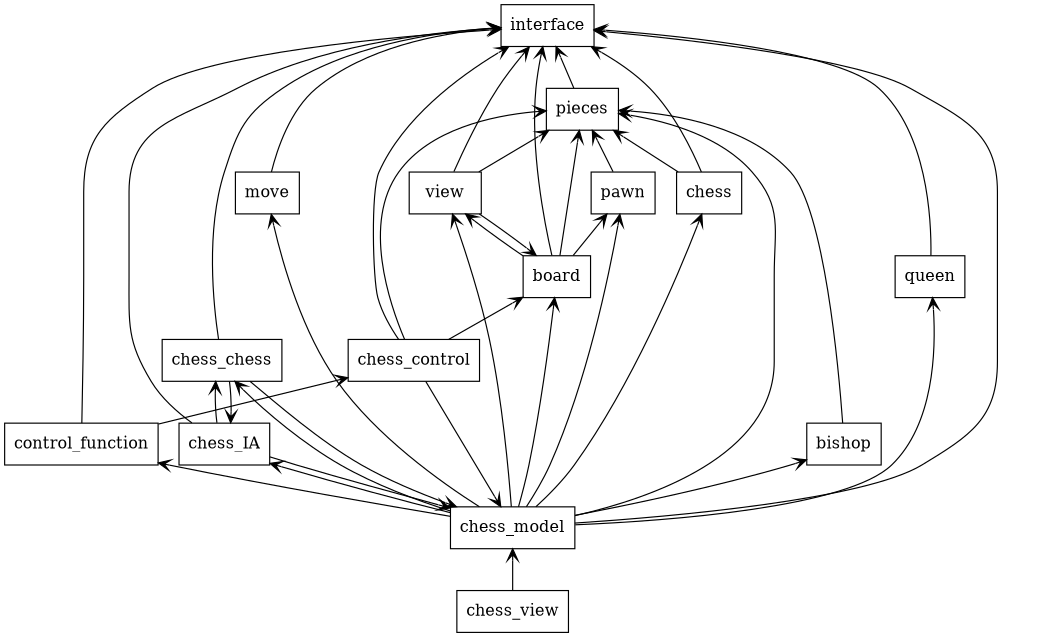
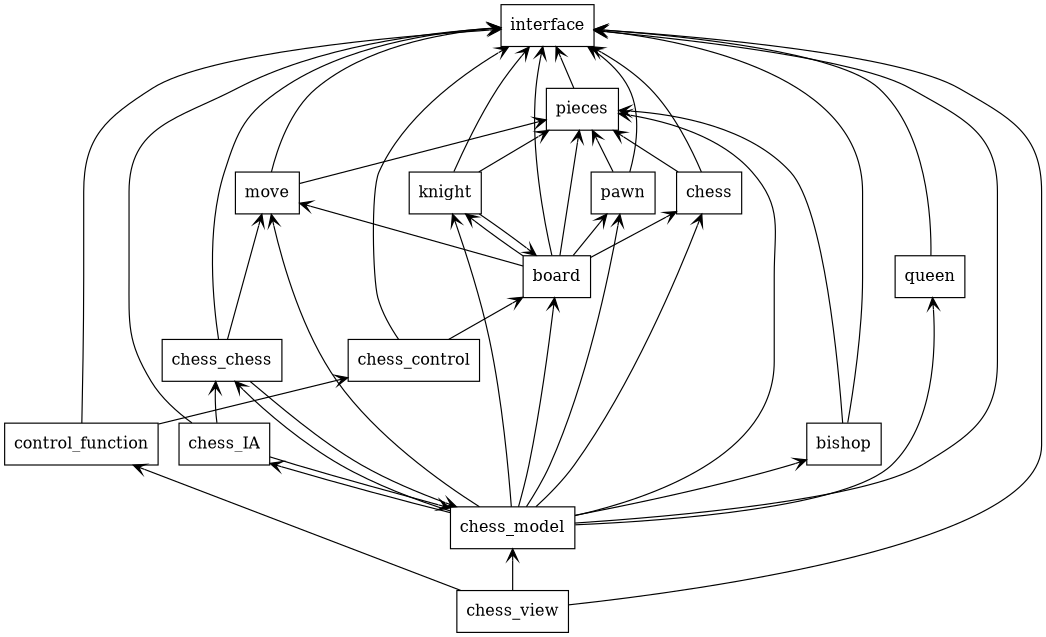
none -> (634, 103)
none -> (851, 145)
(394, 181) -> (417, 153)
(445, 193) -> (445, 193)
none -> (417, 236)
none -> (628, 237)
none -> (1042, 327)
(231, 396) -> (243, 282)
(460, 439) -> none
(310, 492) -> (303, 530)
